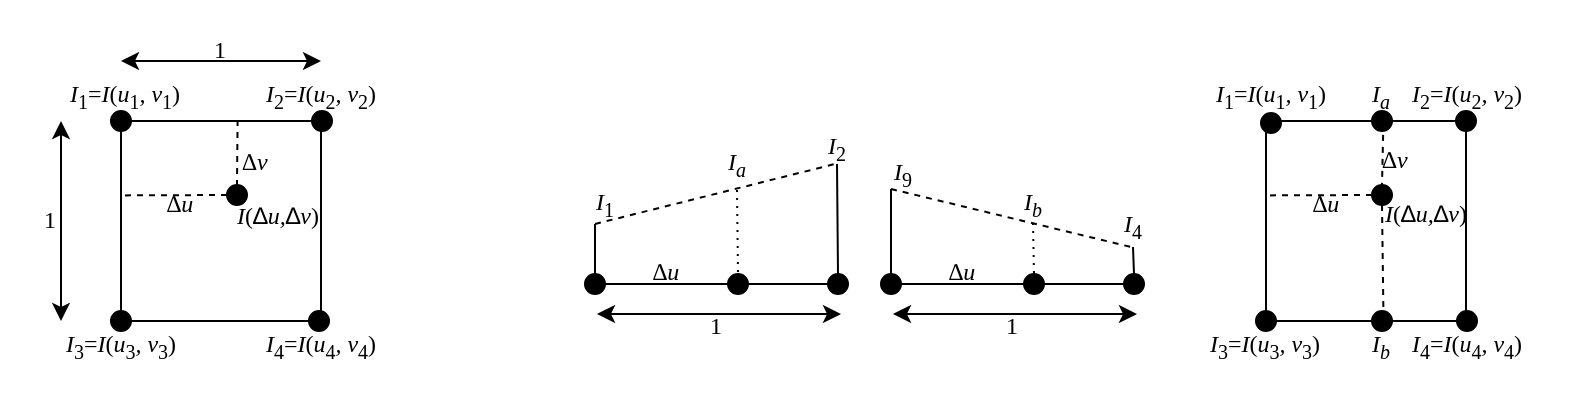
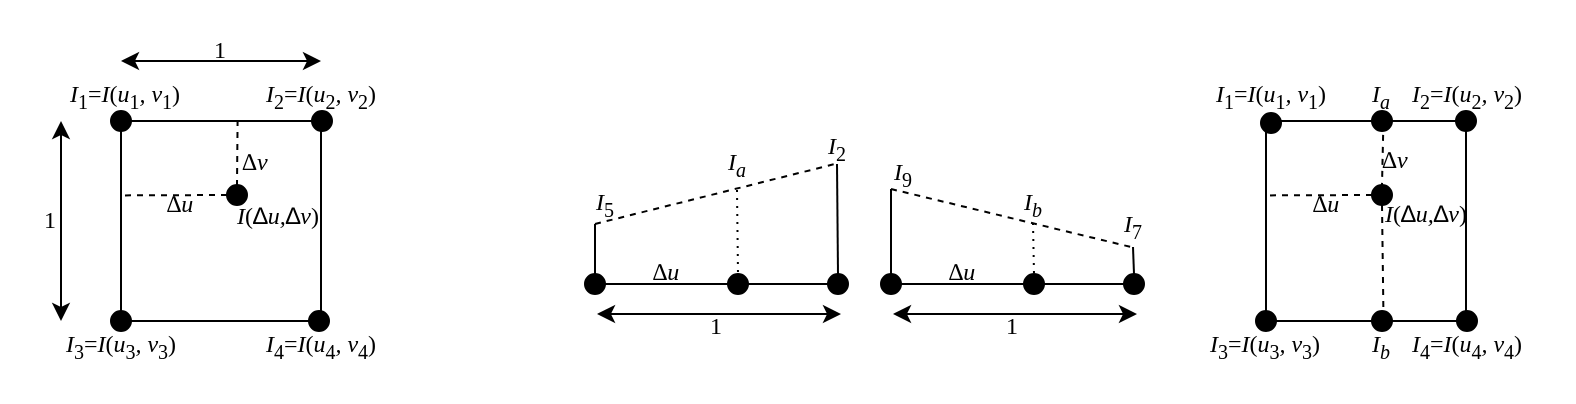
(606, 205) -> (606, 205)
(1134, 227) -> (1134, 227)
